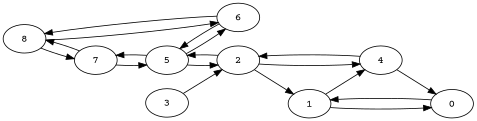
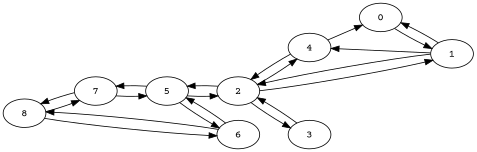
none -> (348, 67)
none -> (267, 114)
